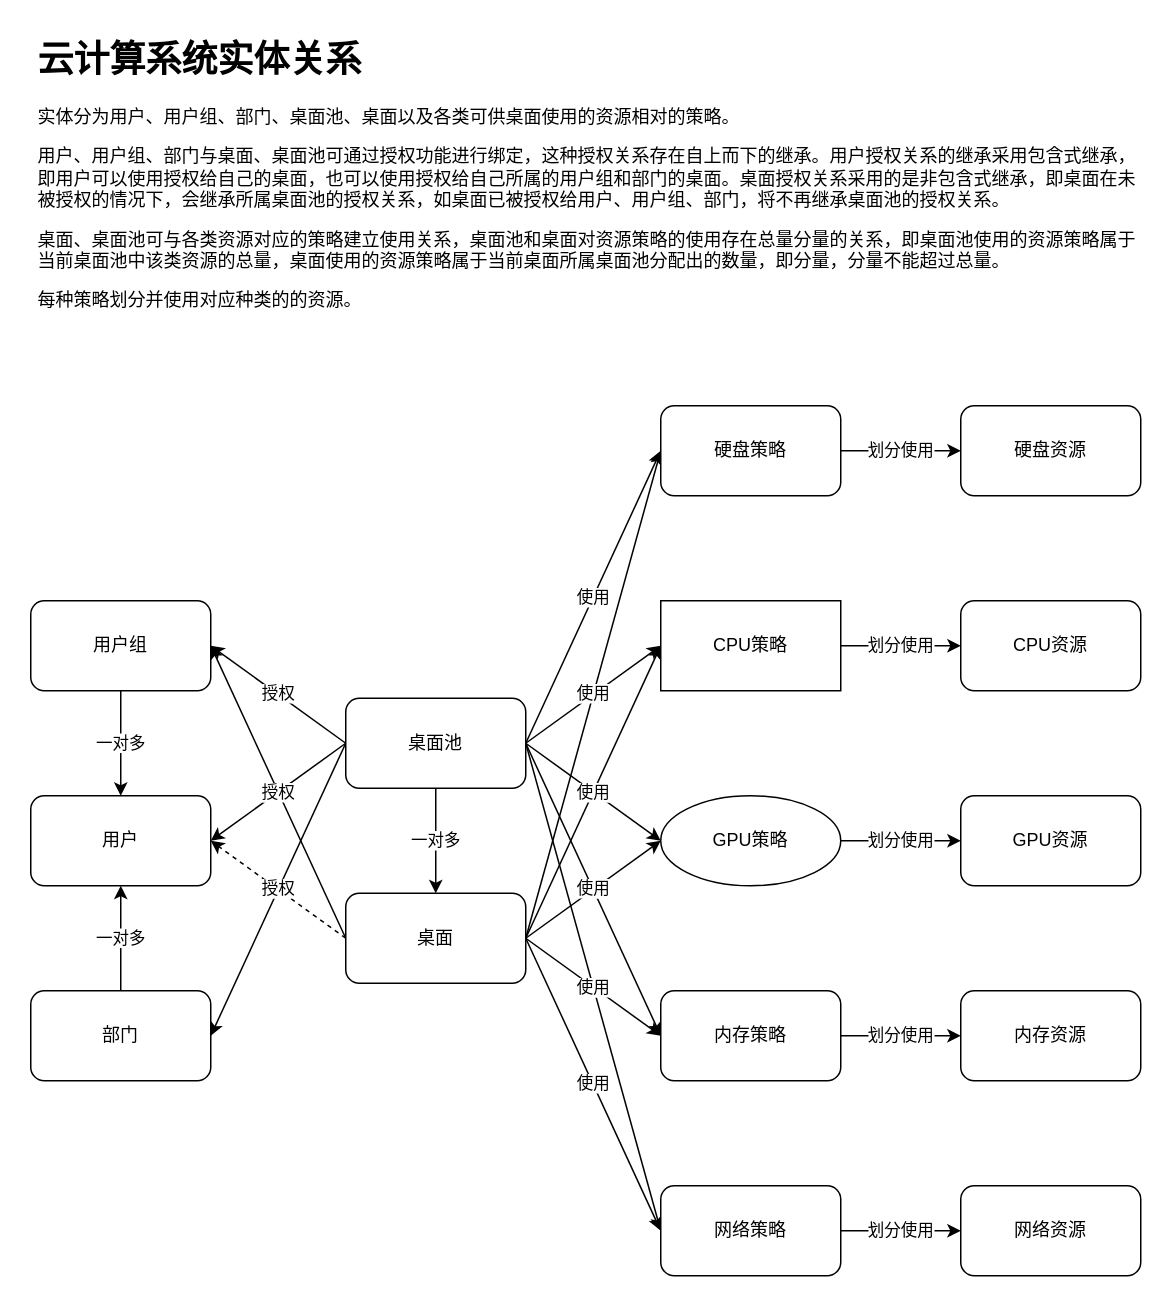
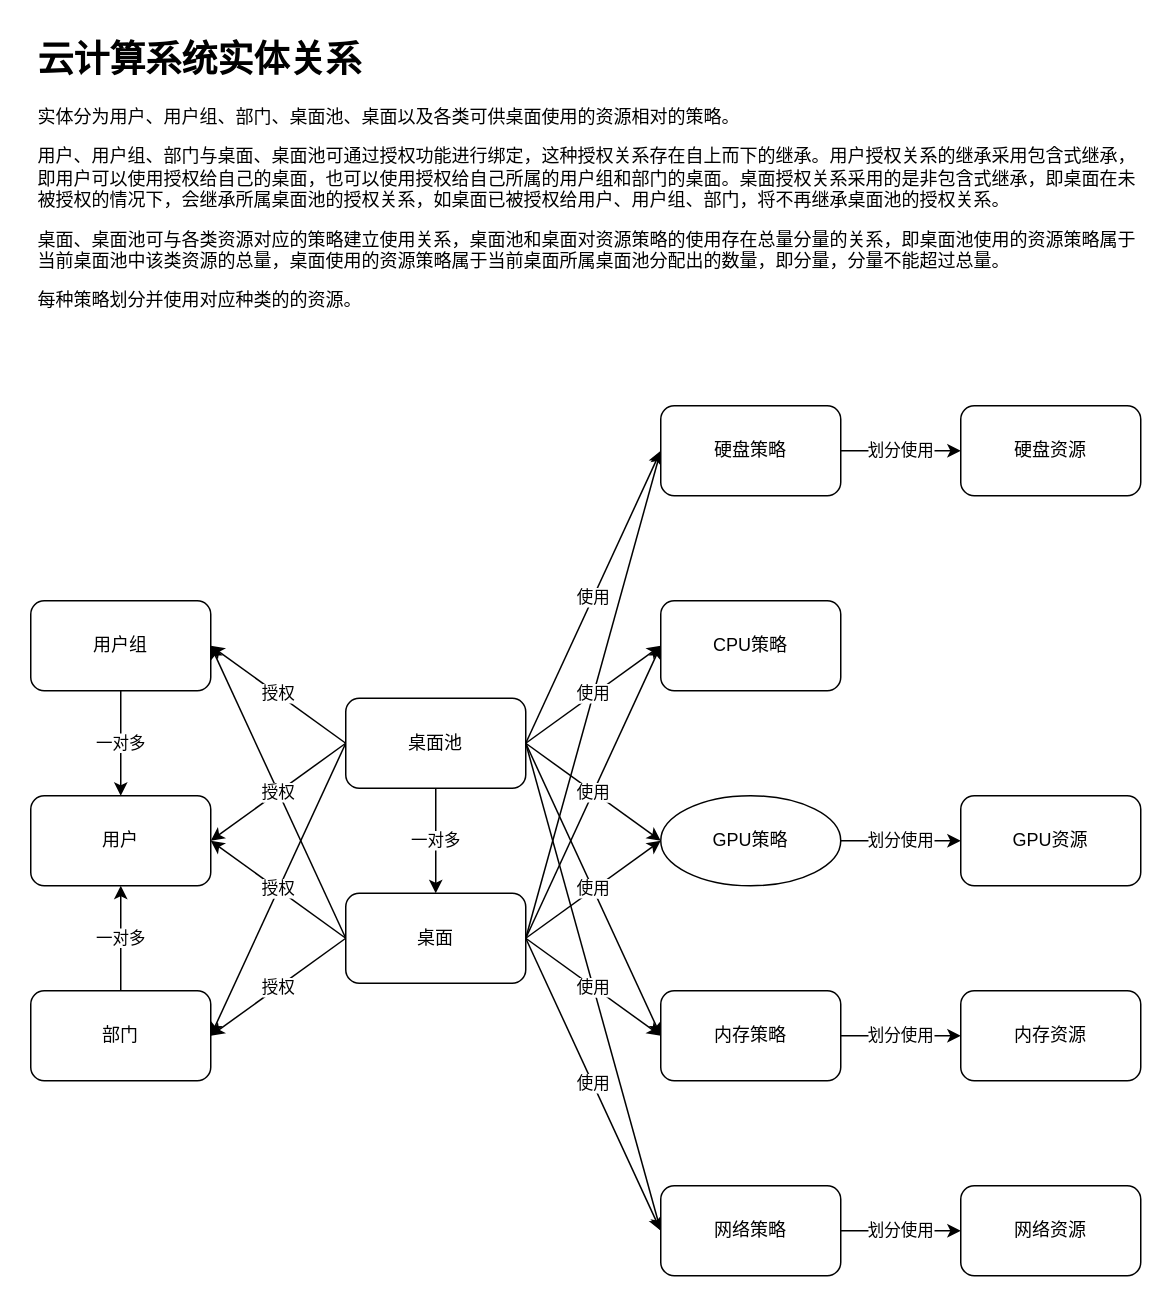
(751, 646) -> (751, 646)
(896, 646) -> none
(1051, 646) -> none
(320, 919) -> (320, 919)
none -> (282, 984)
